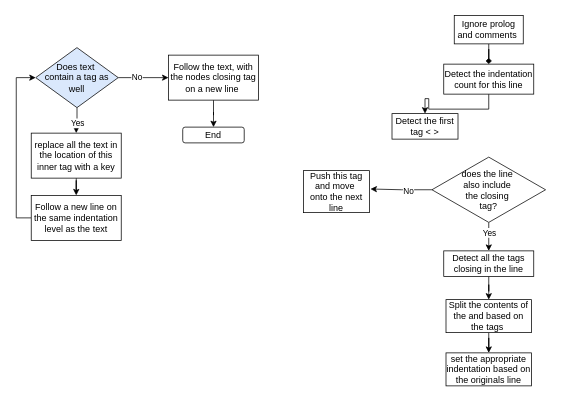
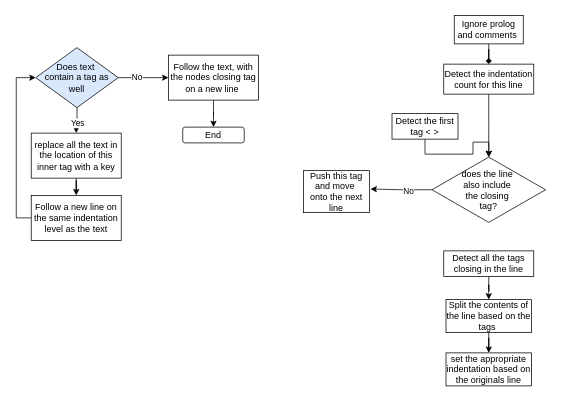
(427, 99) -> (489, 124)
none -> (453, 154)
(489, 234) -> none
(489, 316) -> (489, 316)
